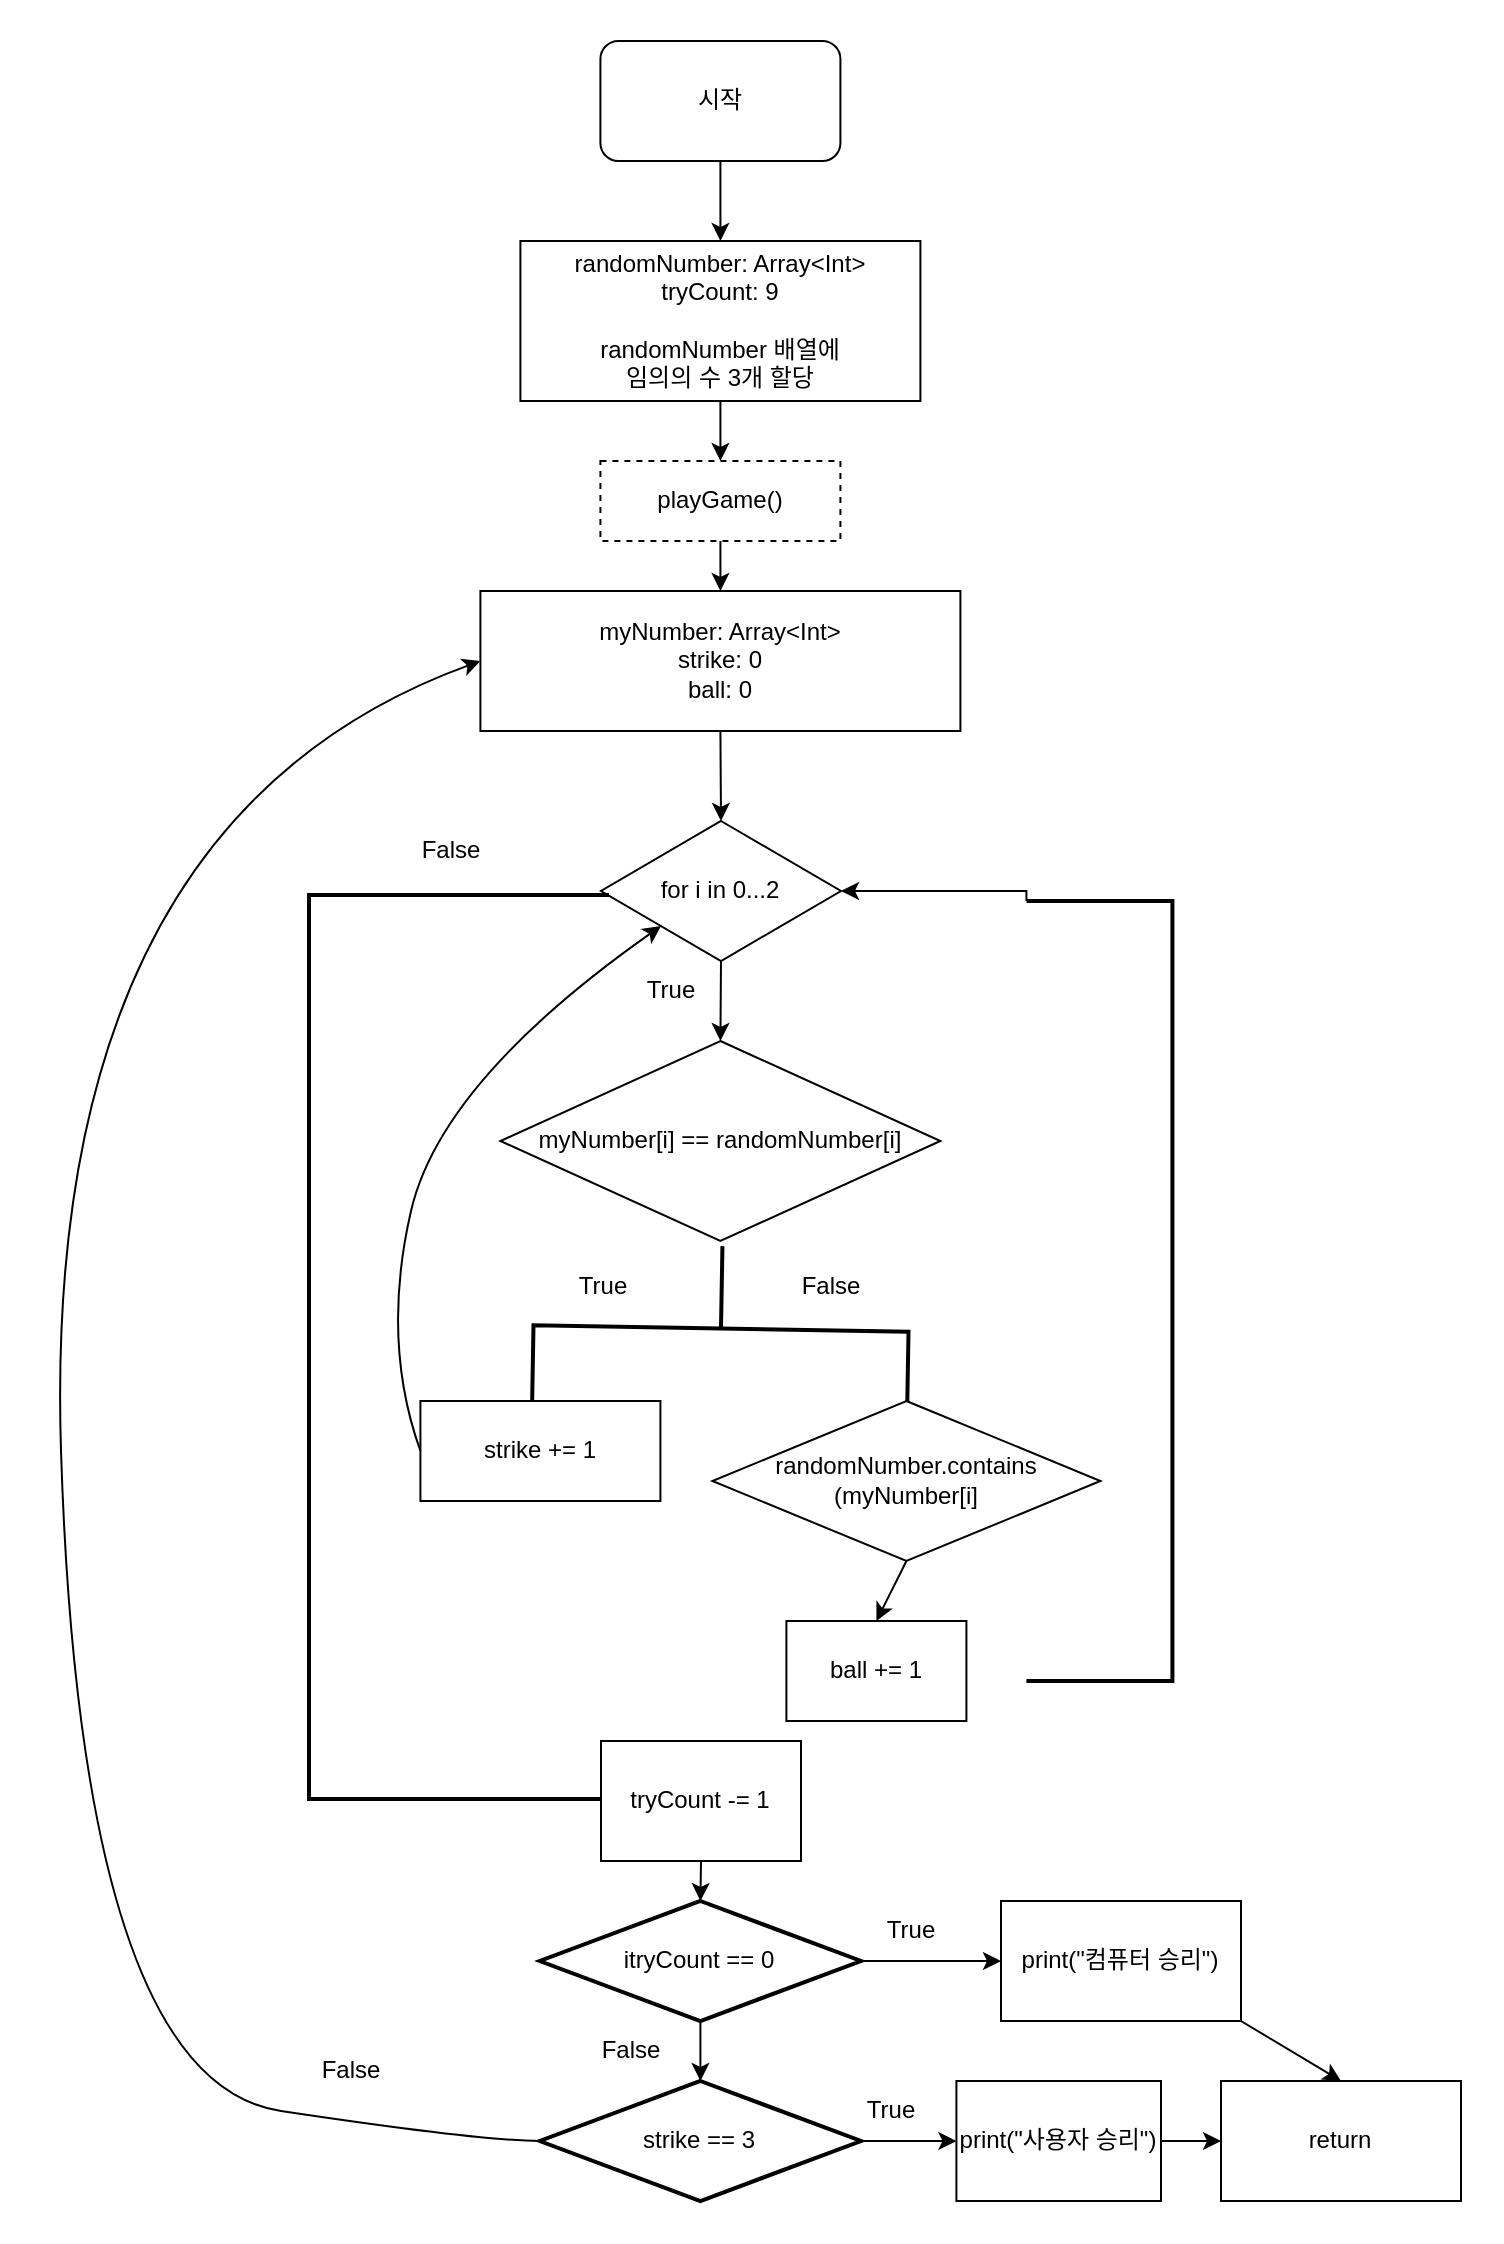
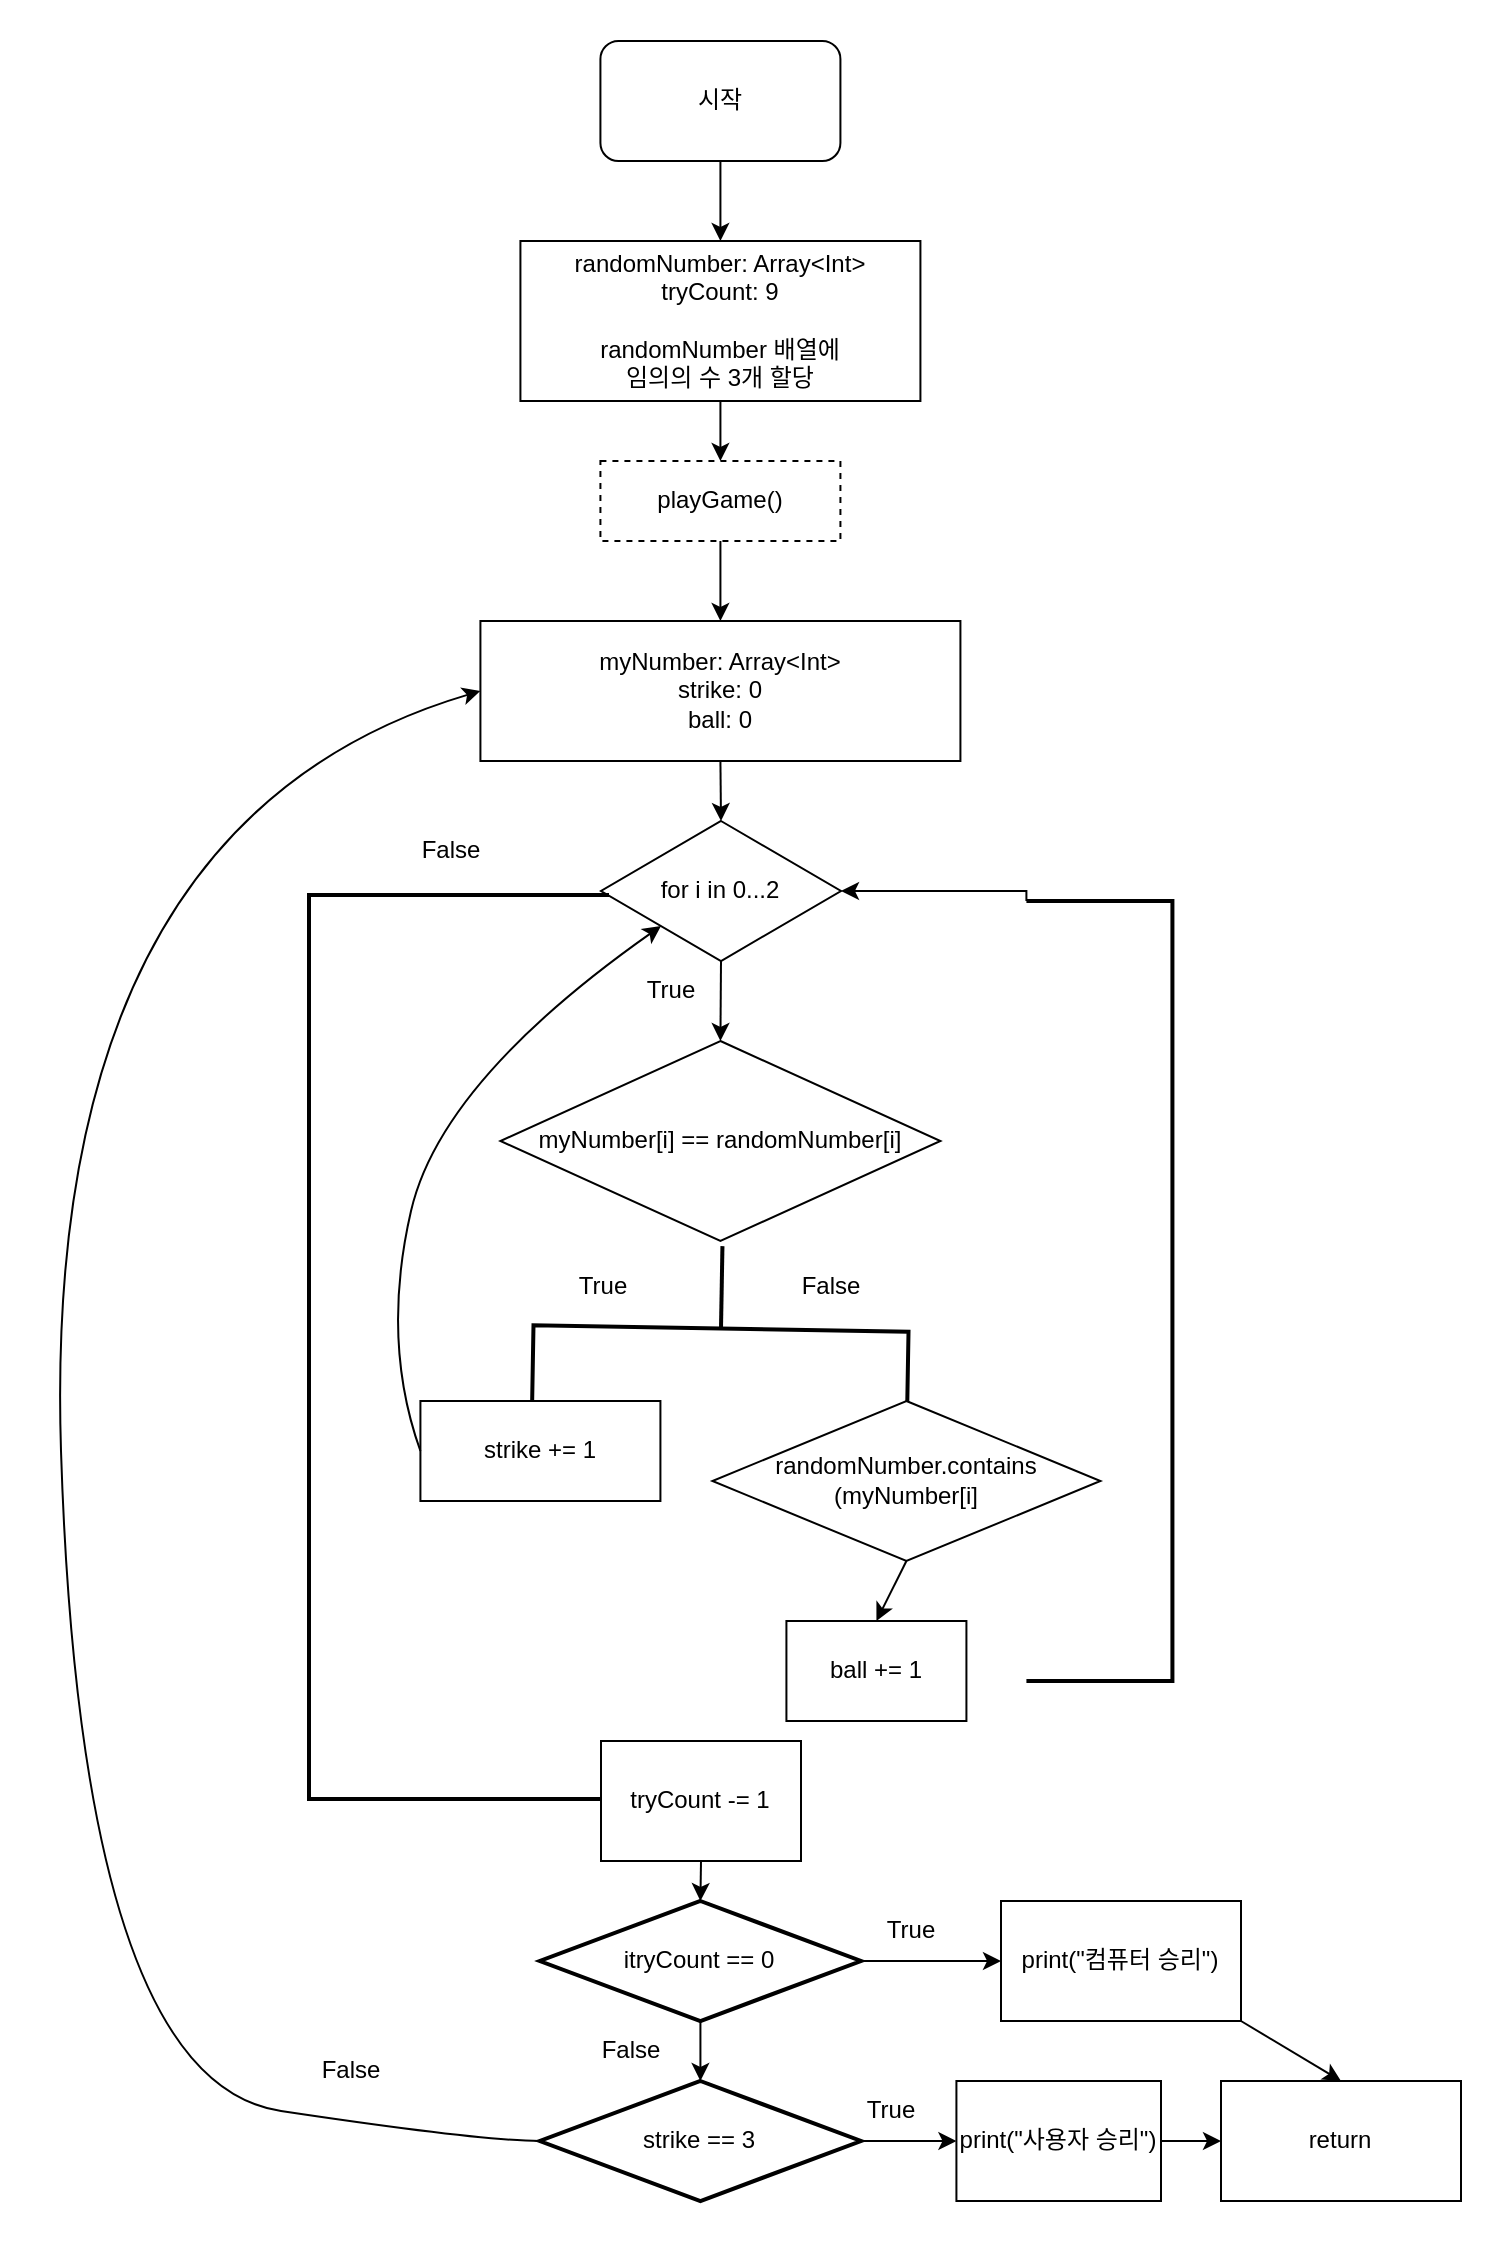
(720, 661) -> (720, 691)
